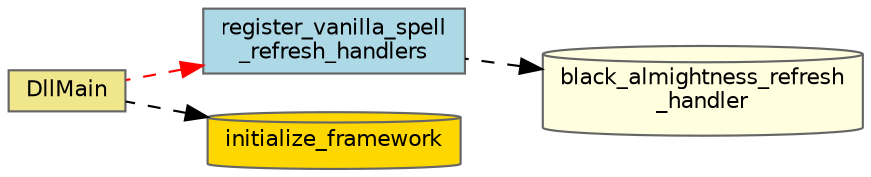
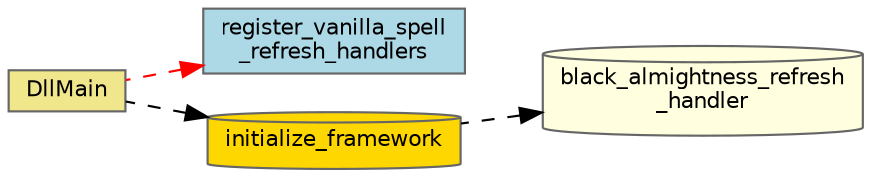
(493, 62) -> (491, 119)
